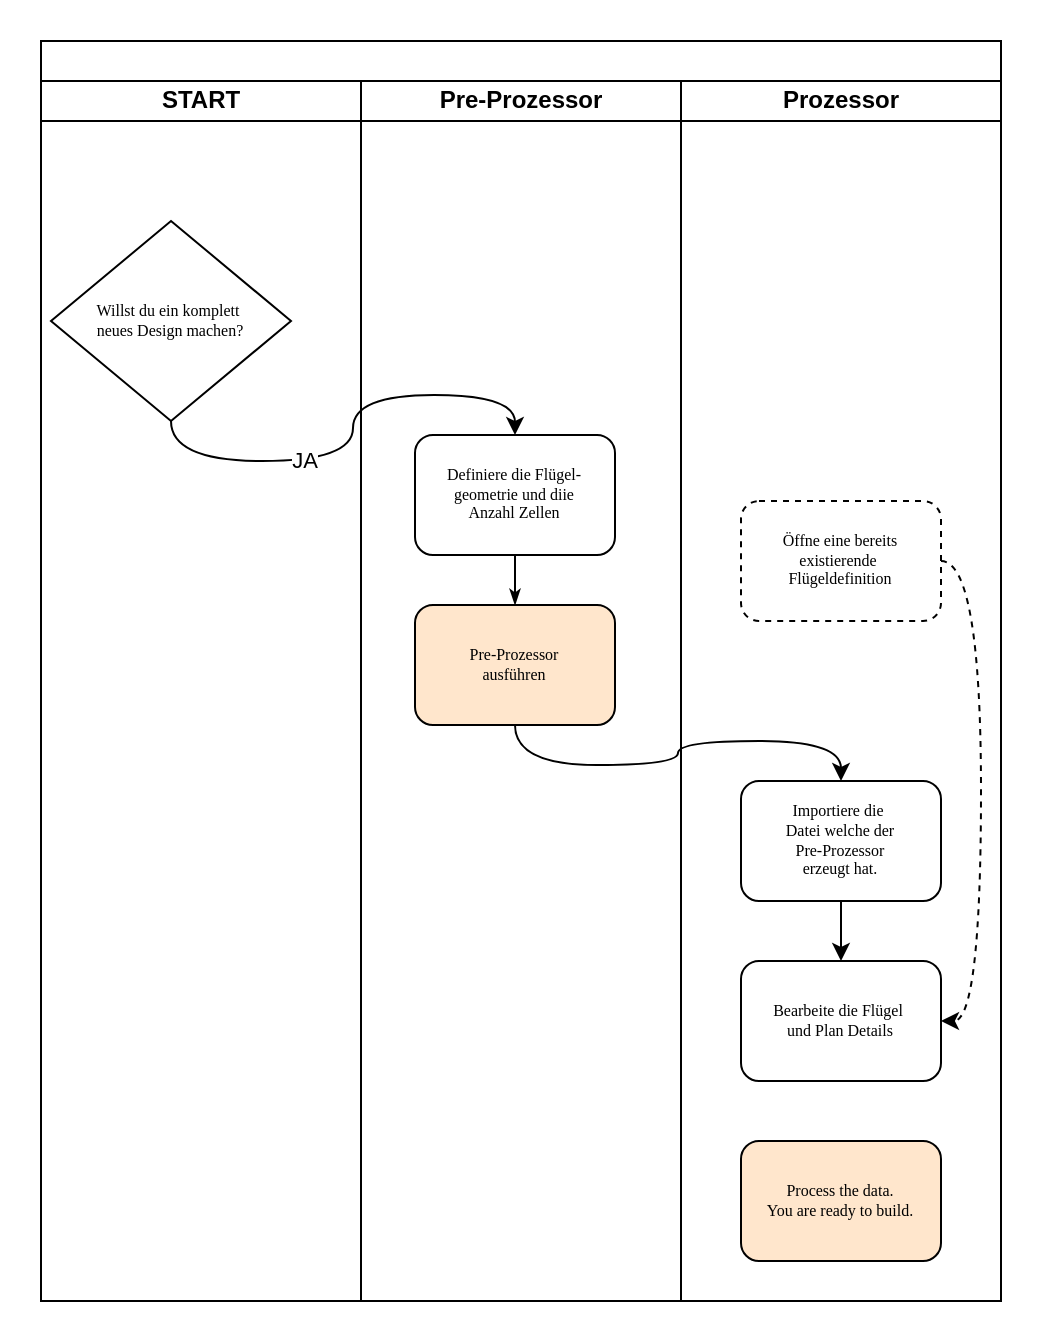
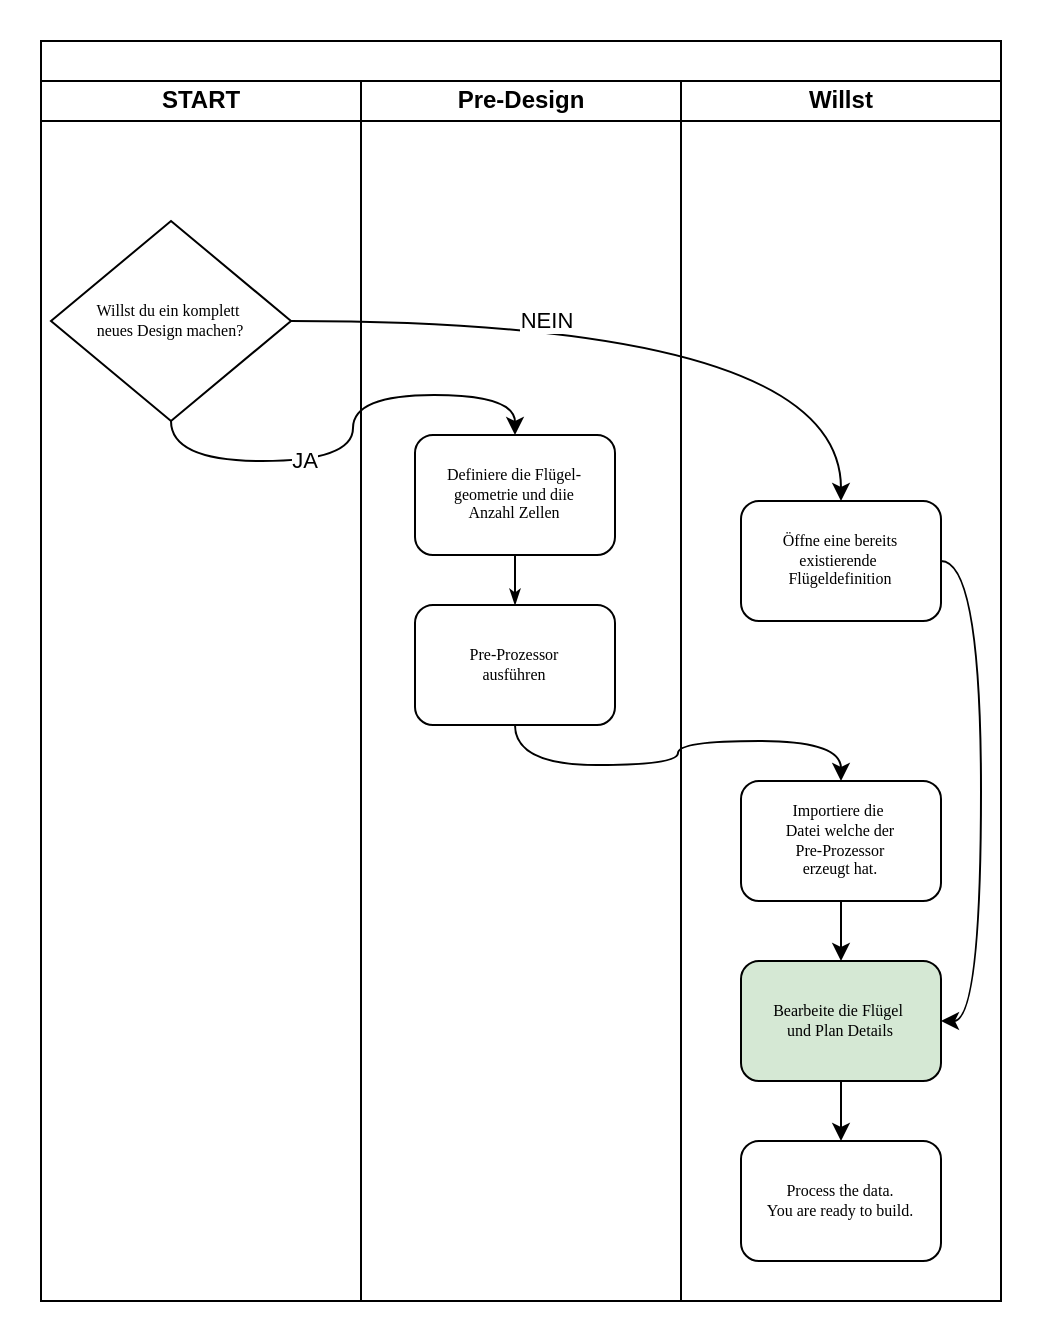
(522, 101) -> (522, 101)
(842, 101) -> (842, 101)
none -> (785, 399)
(841, 561) -> (841, 561)
(515, 665) -> (515, 665)
(981, 788) -> (981, 788)
(841, 1021) -> (841, 1021)
none -> (841, 1104)
(841, 1201) -> (841, 1201)
